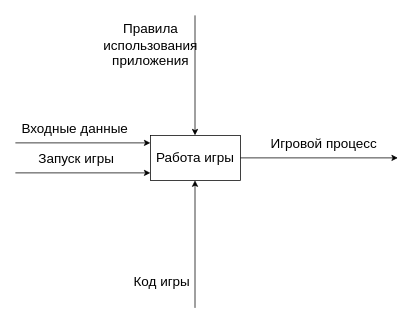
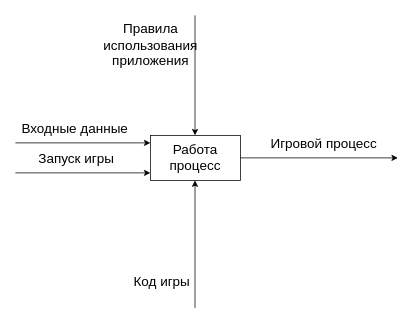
(195, 158) -> (195, 158)
